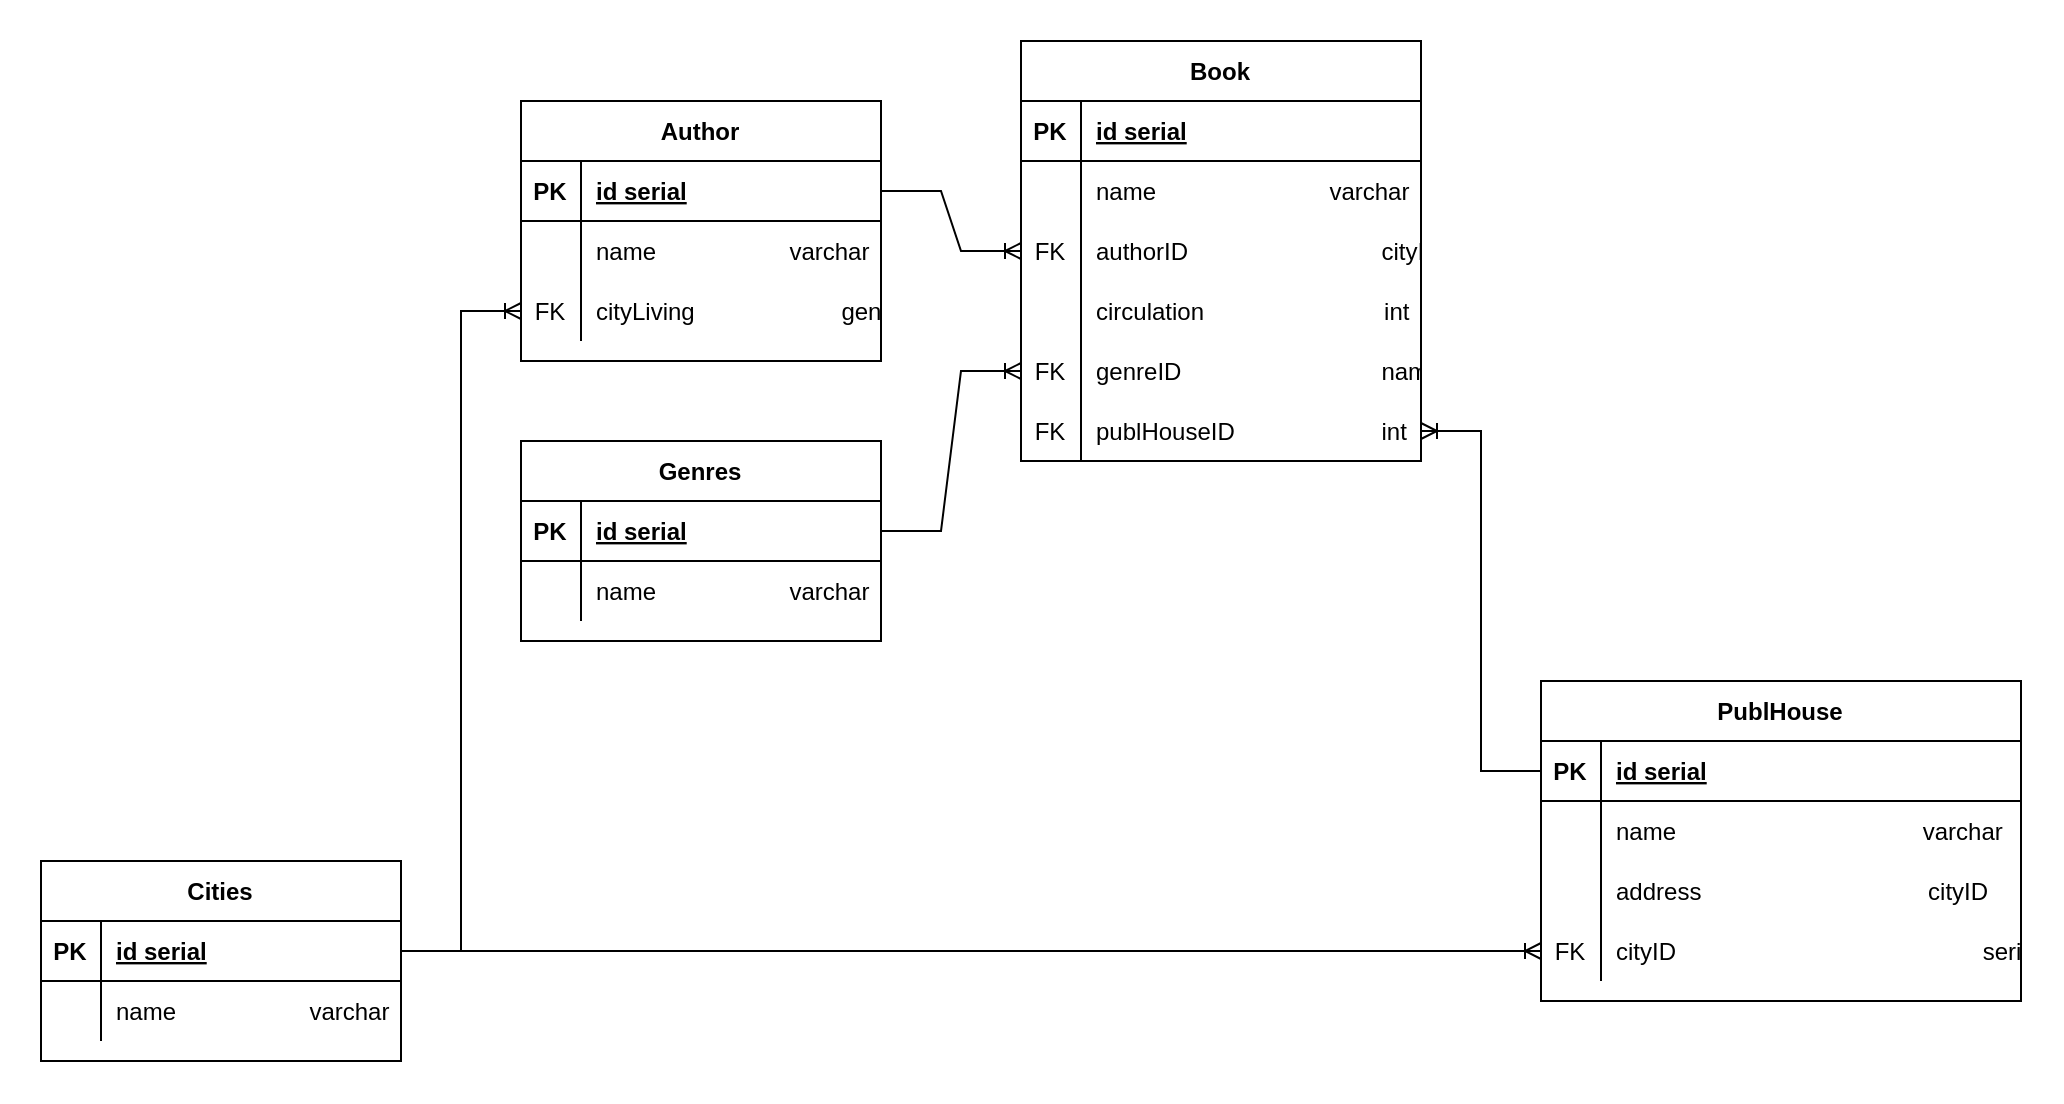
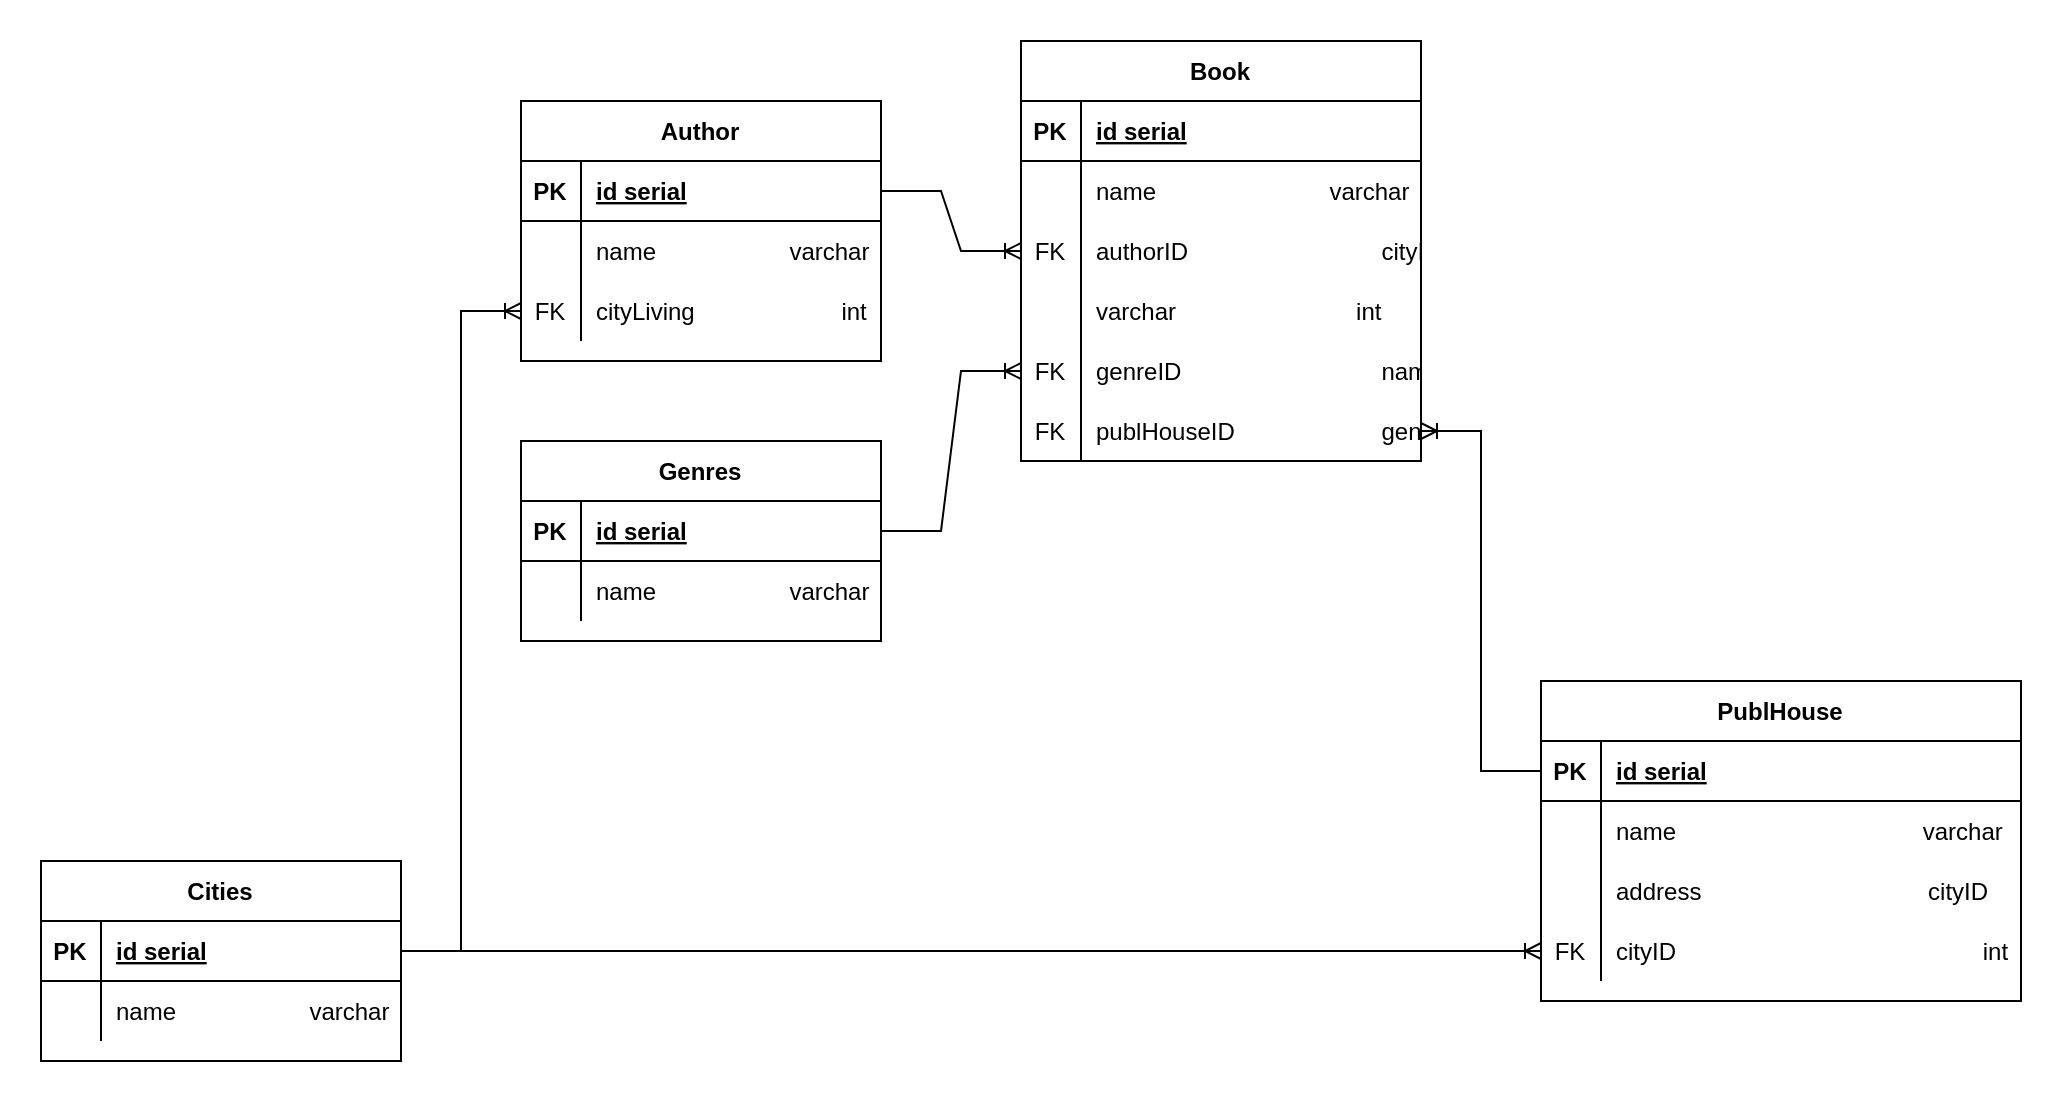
(846, 312) -> (816, 312)
(1340, 312) -> (1323, 312)
(1304, 432) -> (1334, 432)
(1993, 952) -> (1976, 952)
